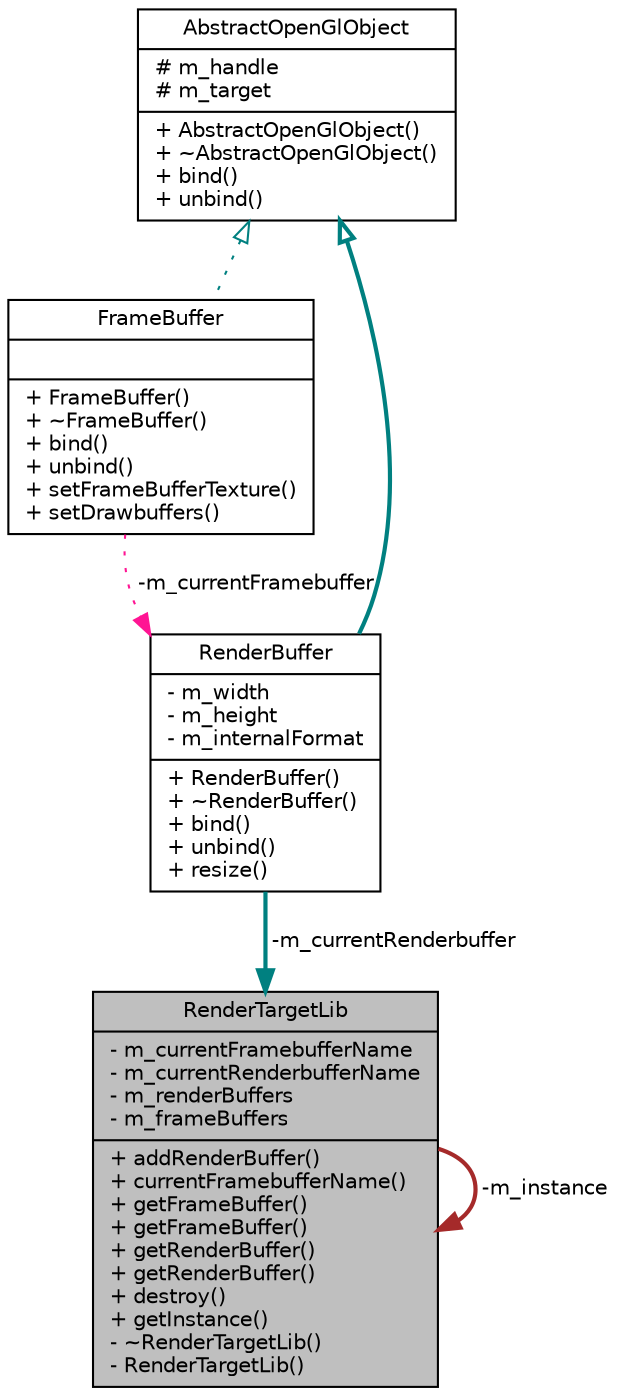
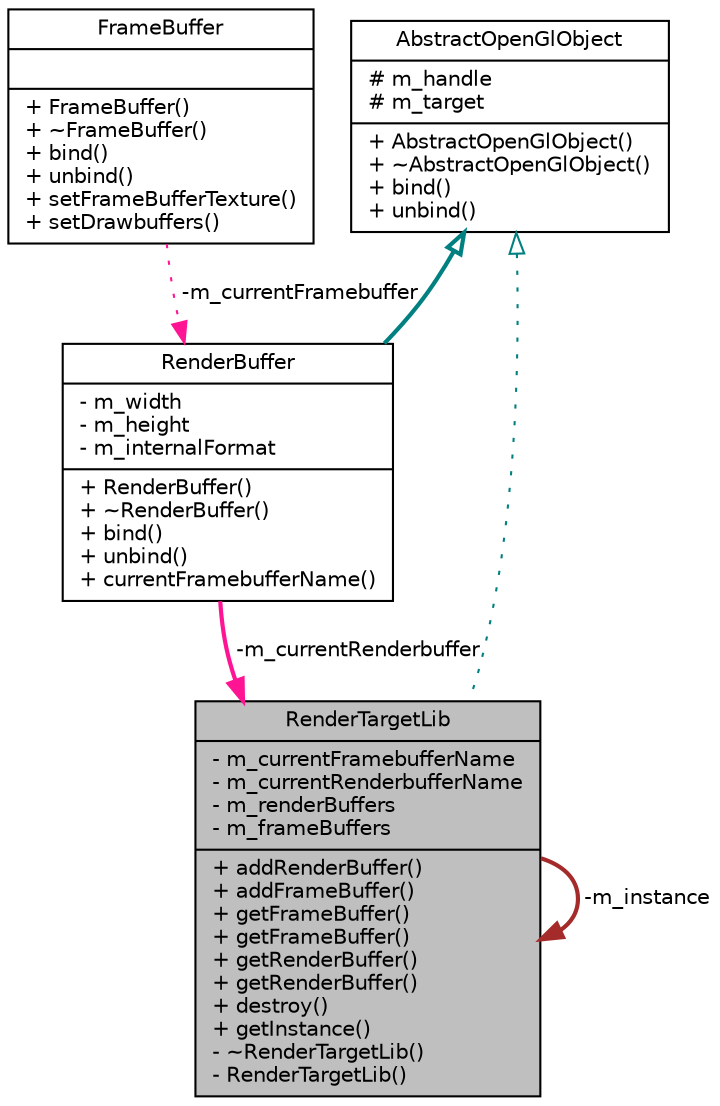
(227, 270) -> (510, 479)
(218, 871) -> (228, 580)
(265, 931) -> (225, 641)
(258, 1182) -> (314, 892)
